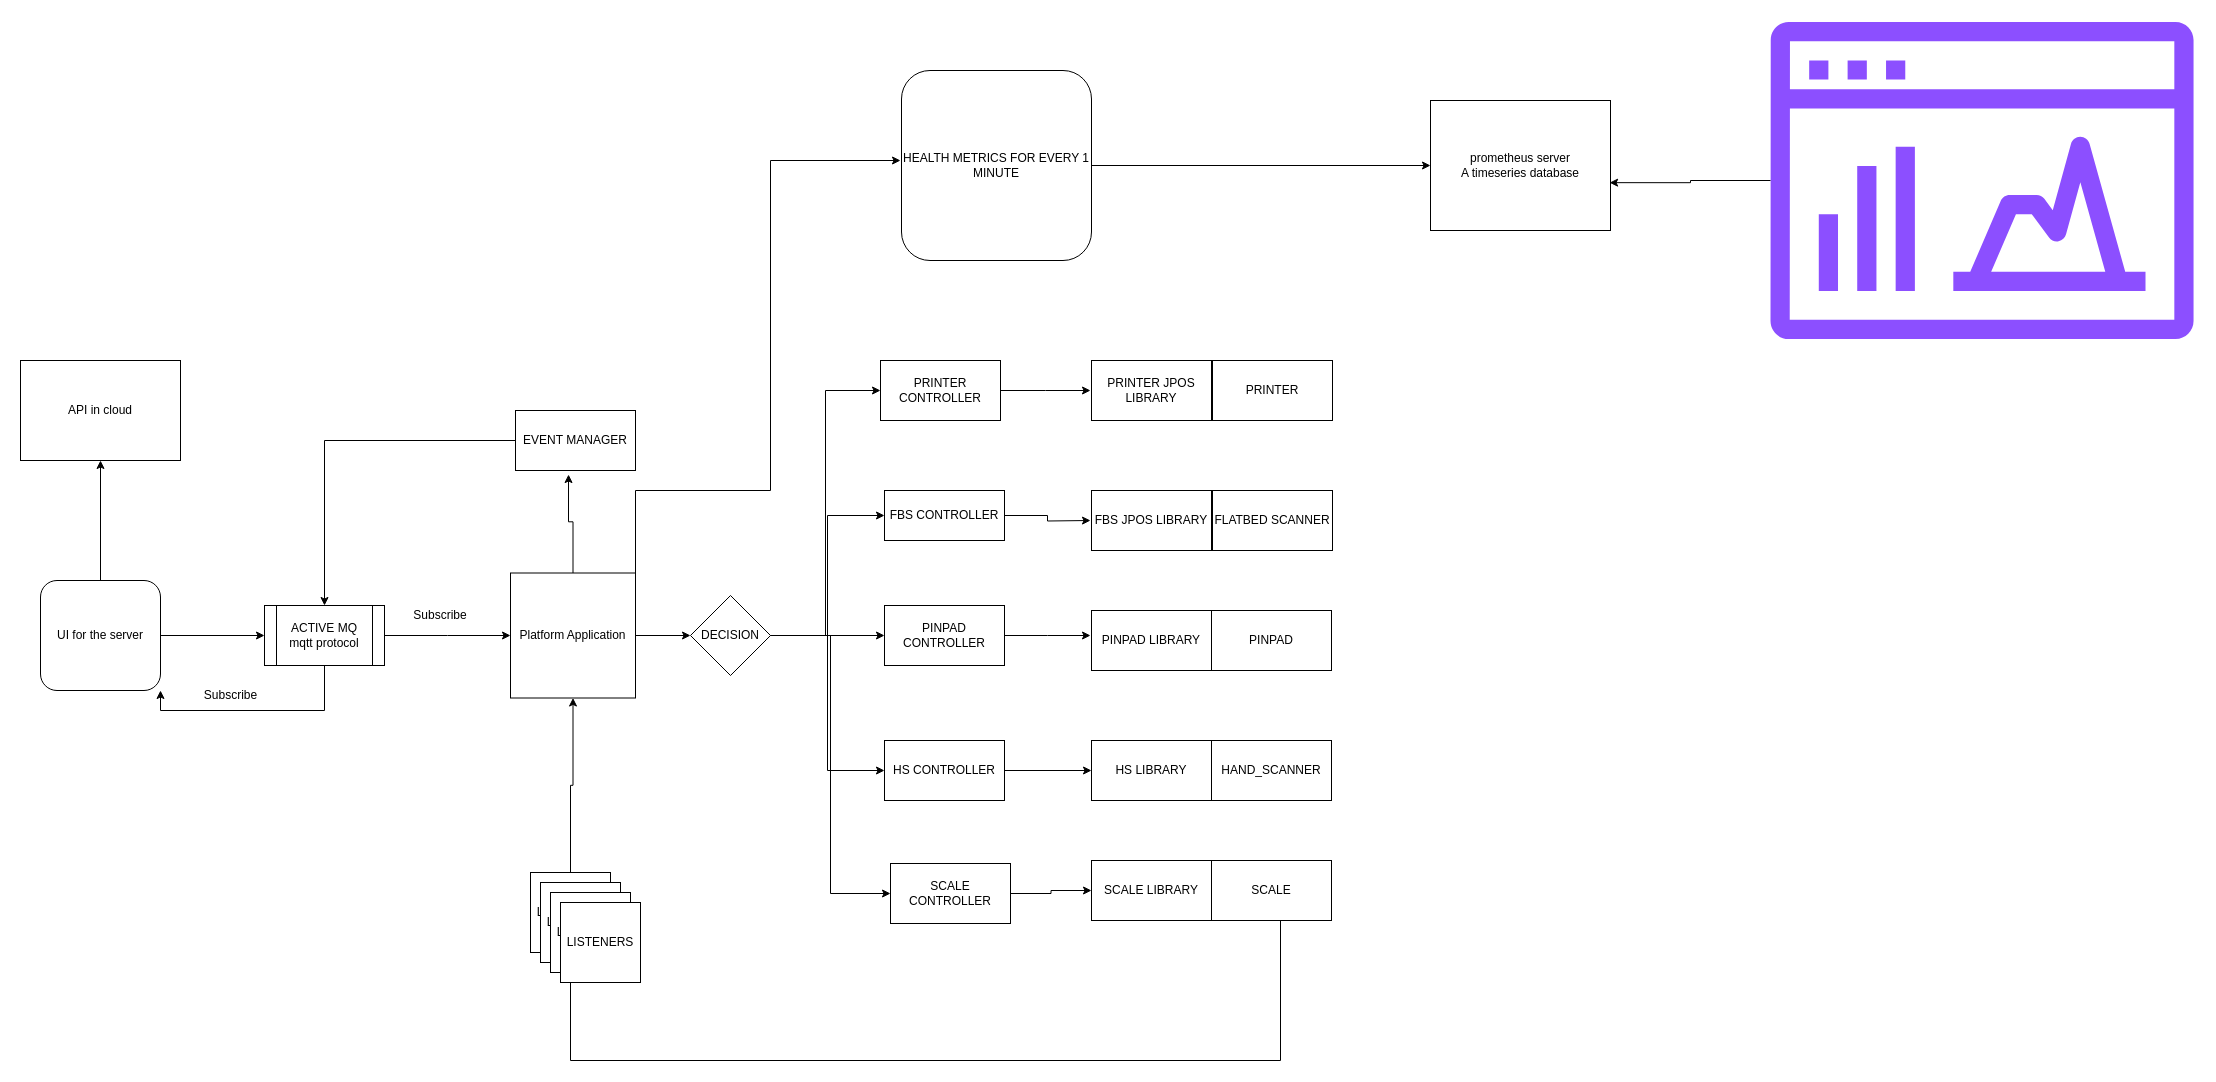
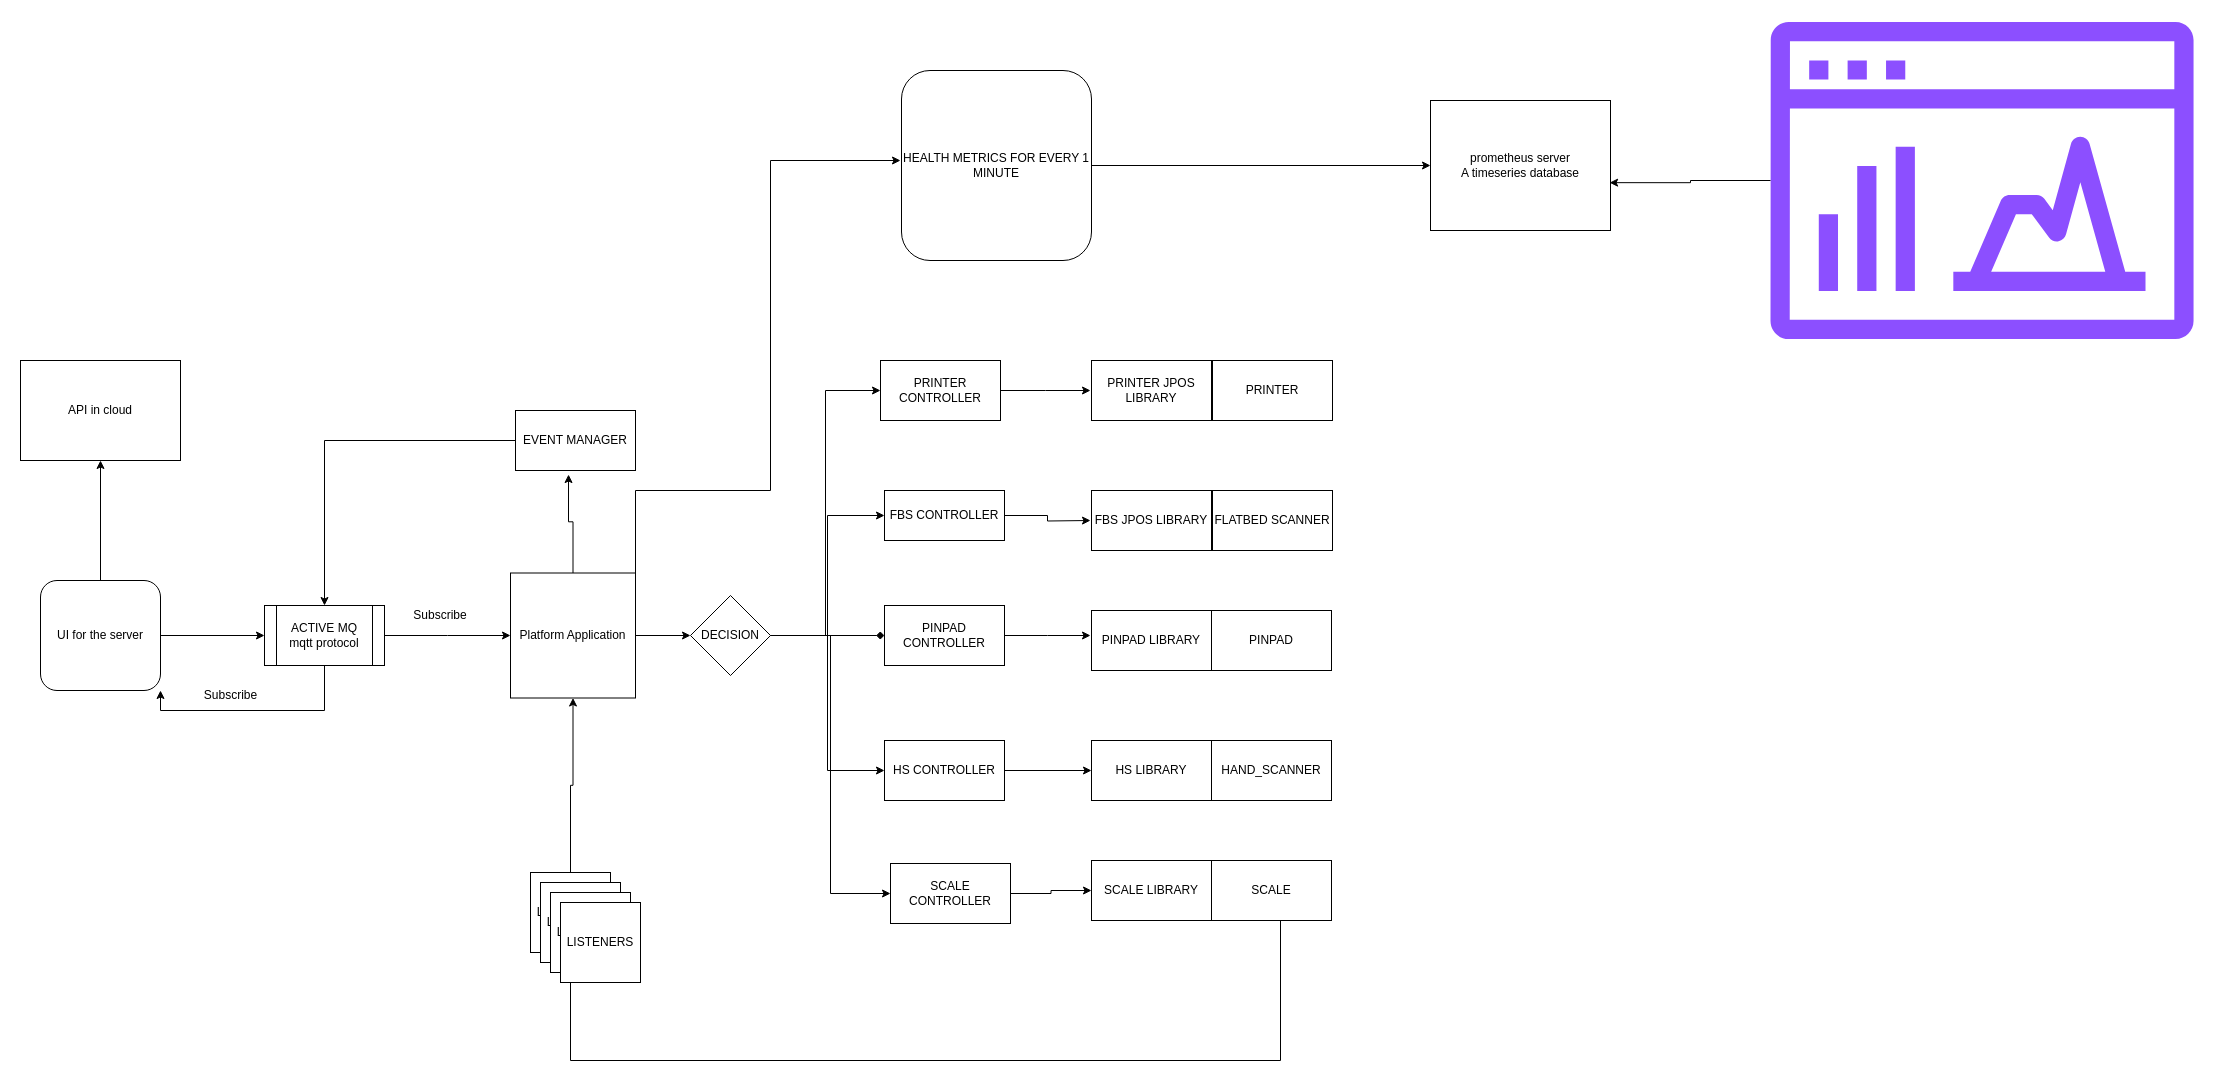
(876, 636) -> (875, 636)
